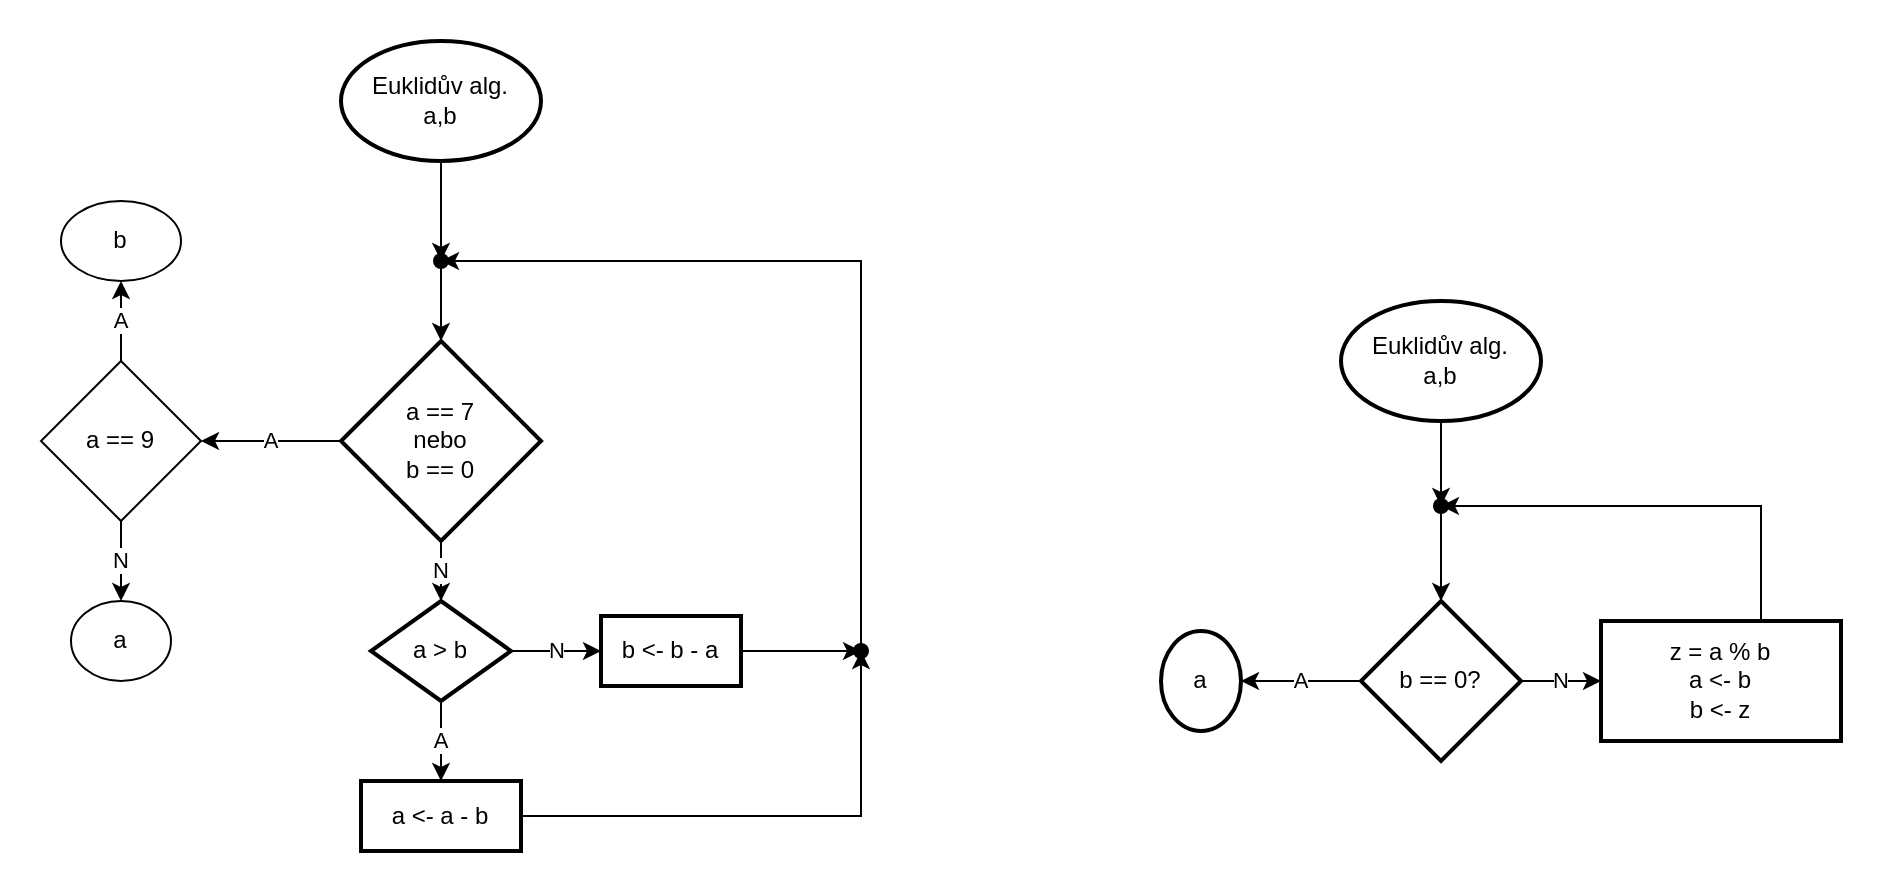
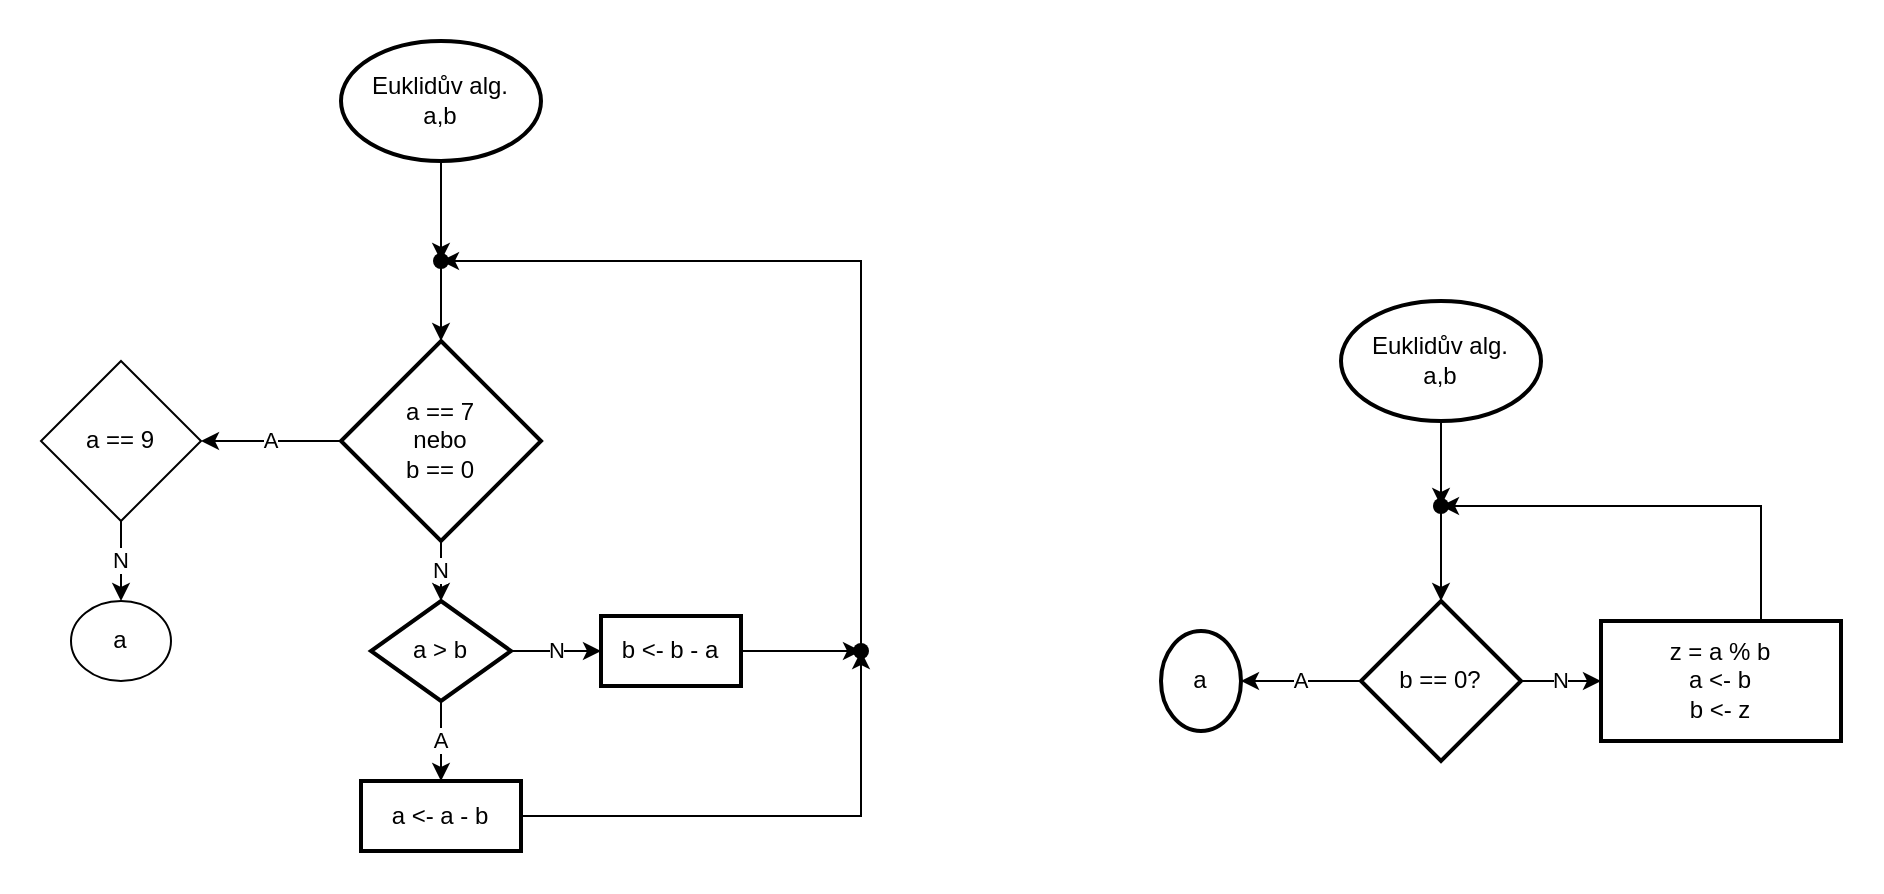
(121, 241) -> none
(121, 325) -> none
